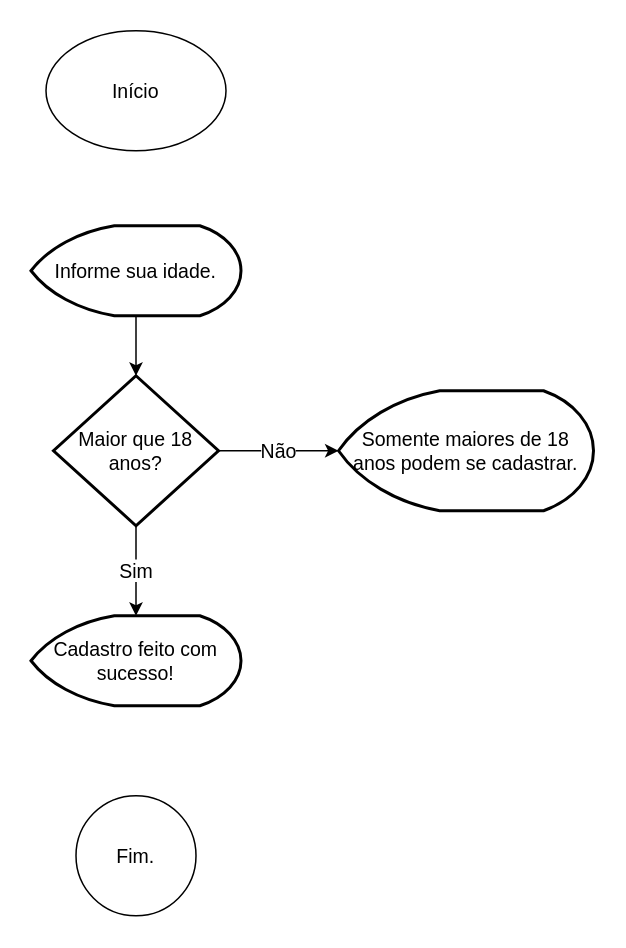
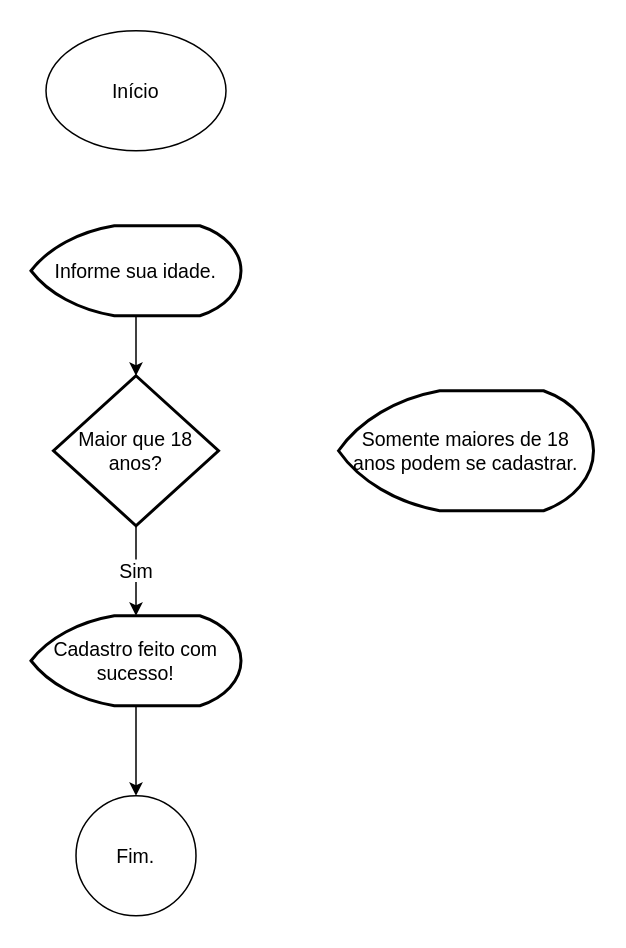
(273, 451) -> none
none -> (136, 746)
